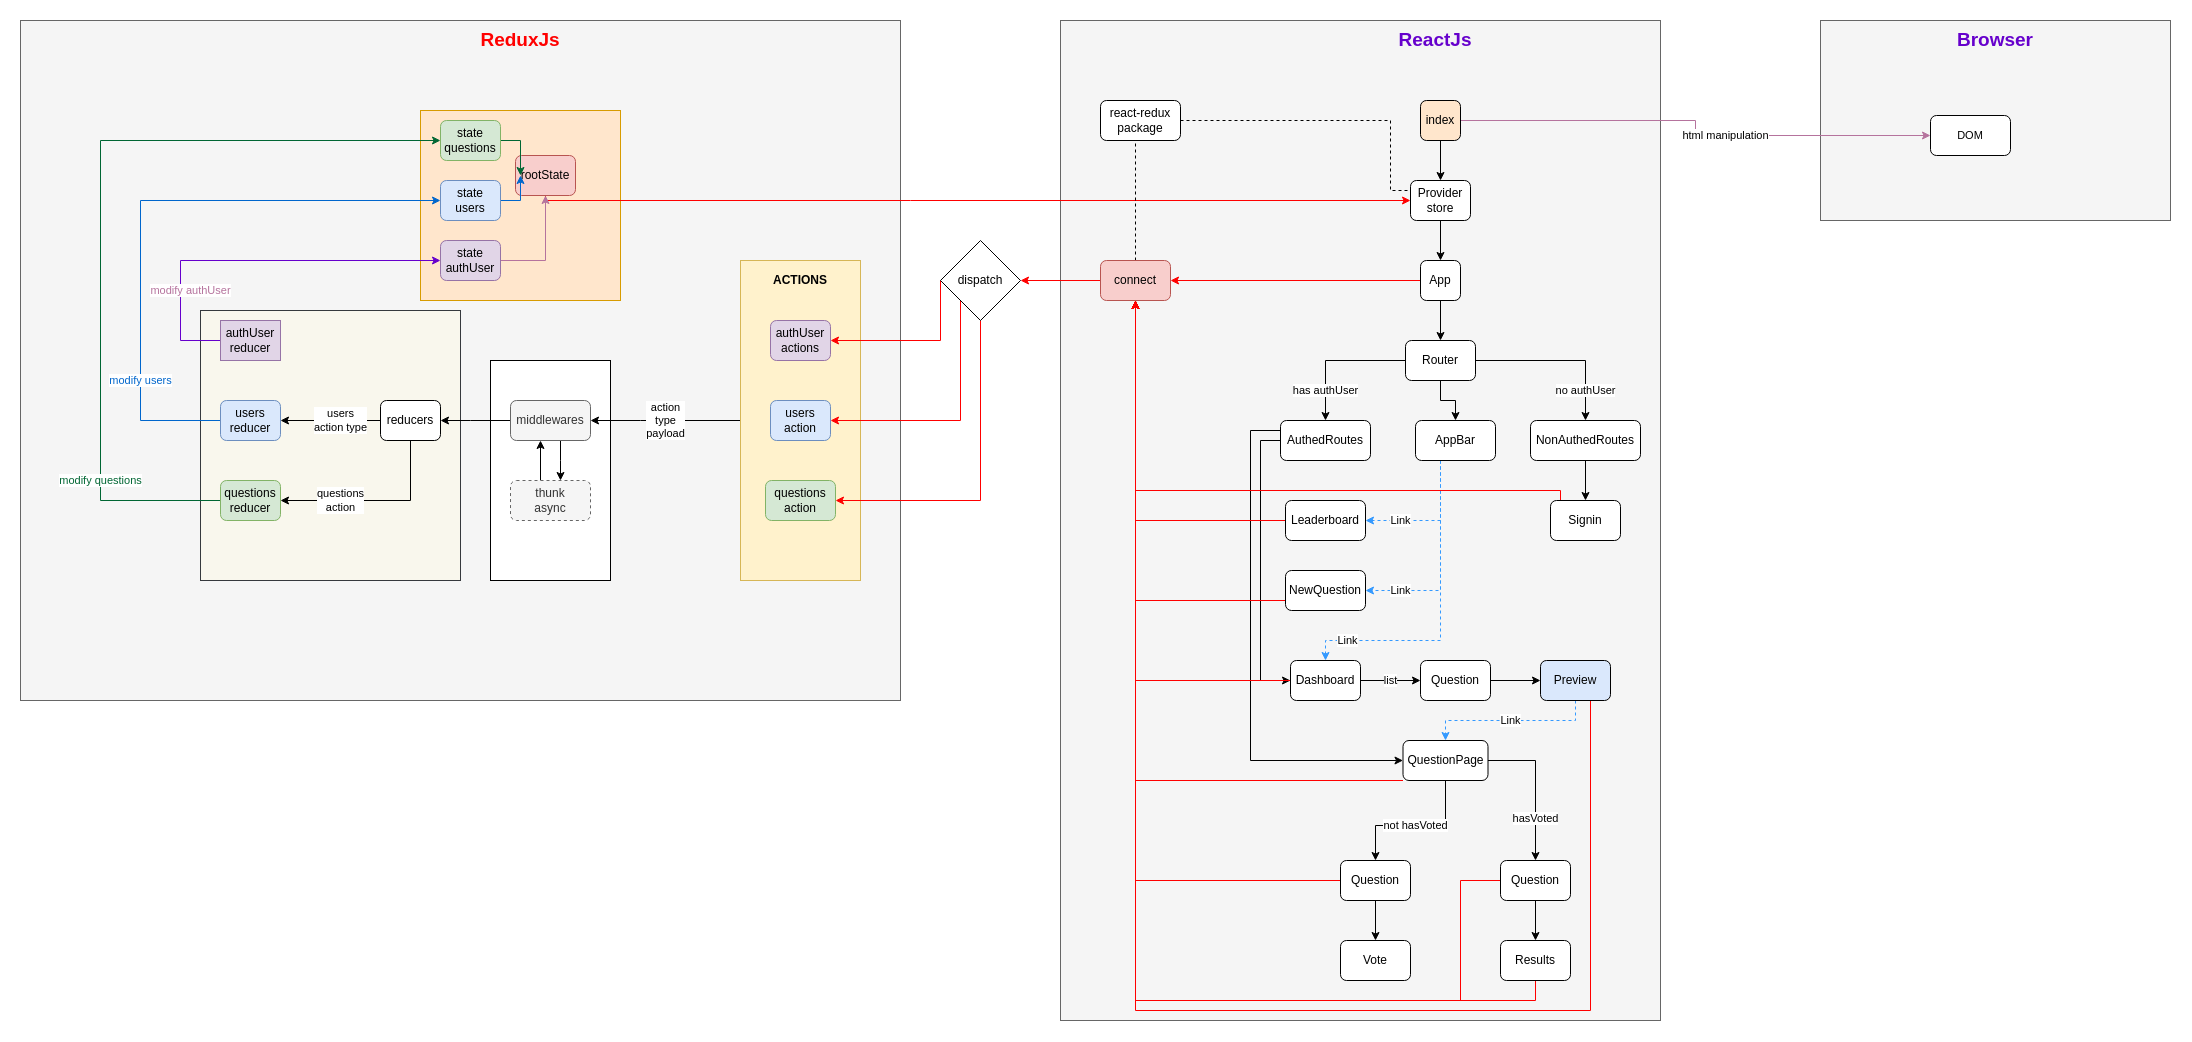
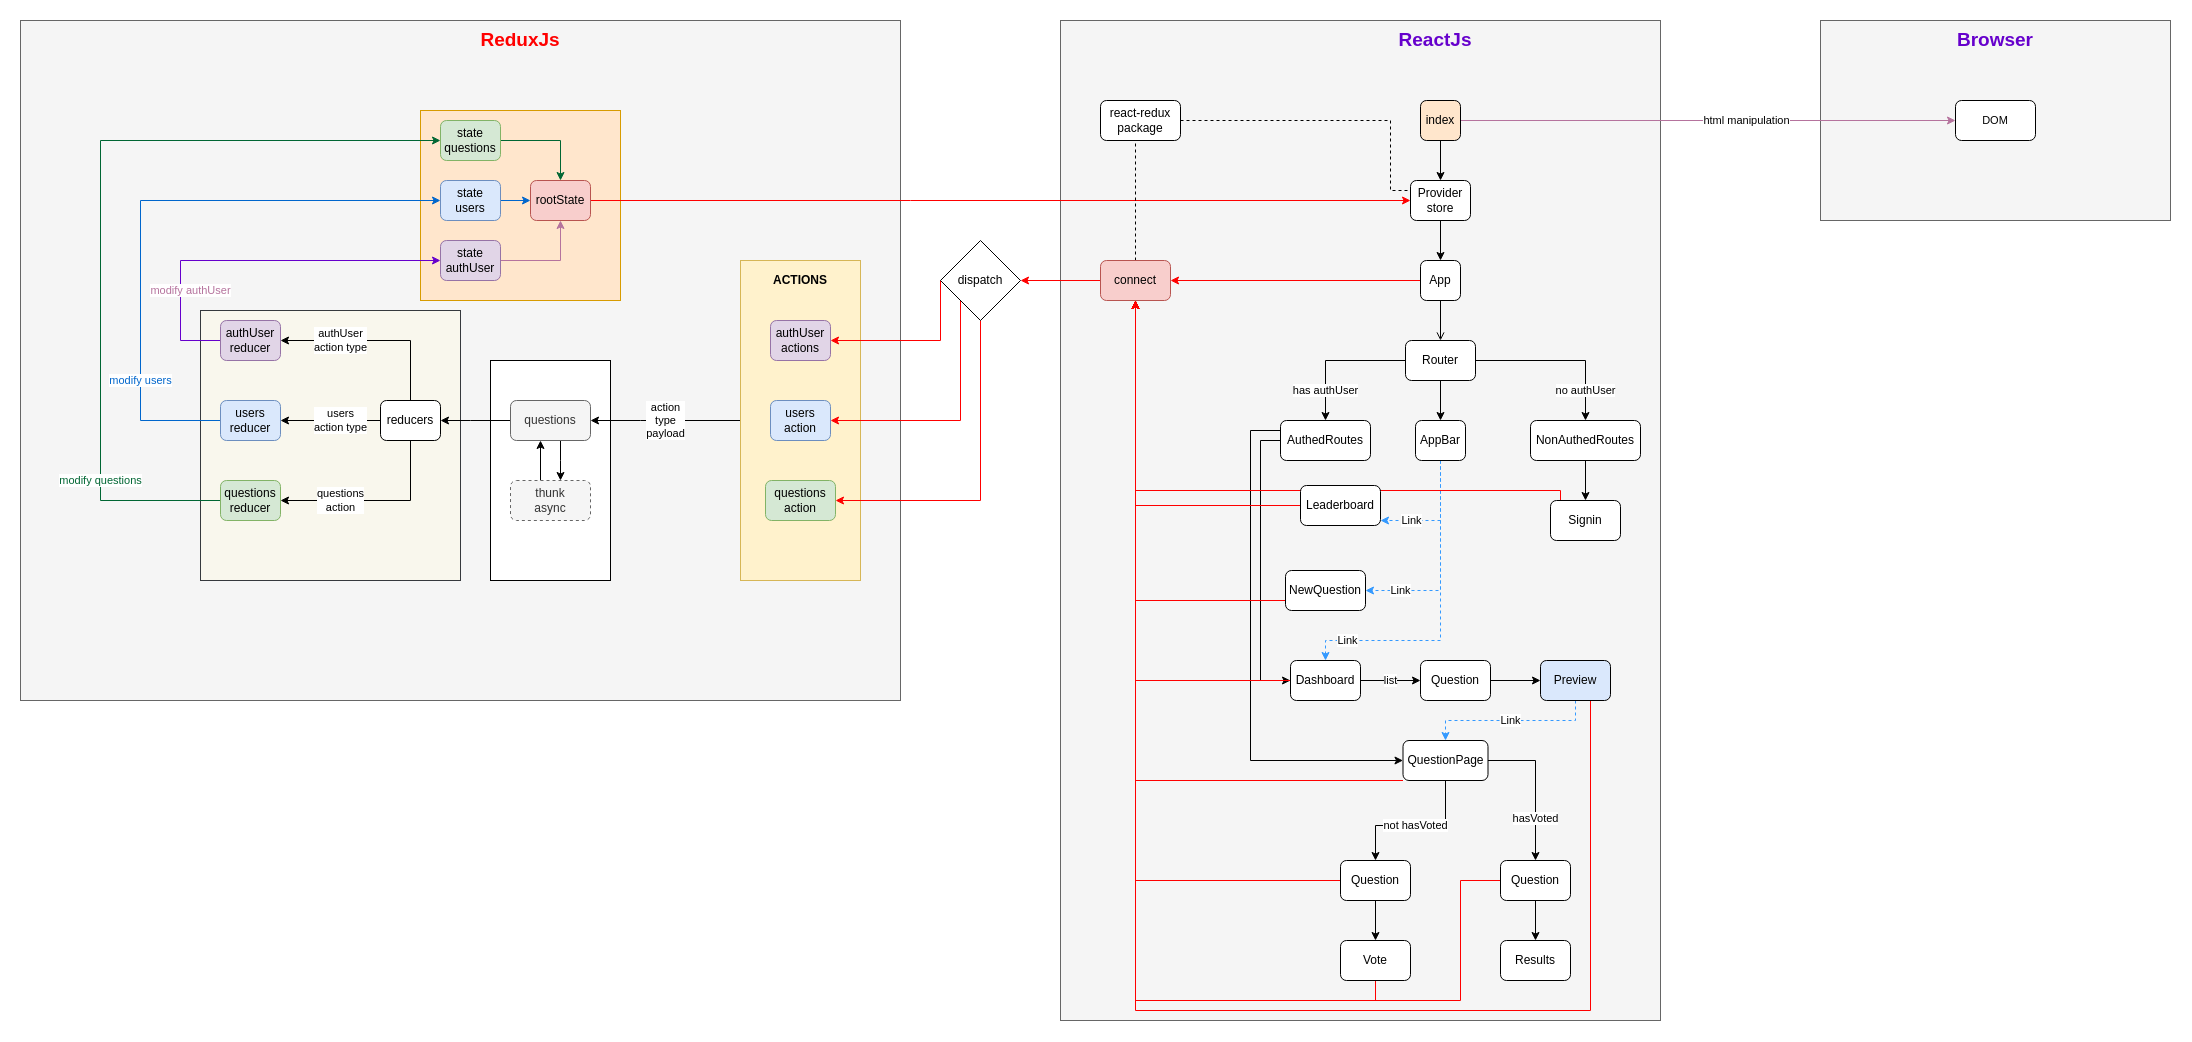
(1971, 136) -> (1996, 121)
(546, 176) -> (561, 201)
(1441, 332) -> (1441, 334)
(251, 341) -> (251, 341)
none -> (411, 349)
(551, 421) -> (551, 421)
(1456, 441) -> (1441, 441)
(1326, 521) -> (1341, 506)
none -> (1376, 990)
(1509, 1001) -> none
